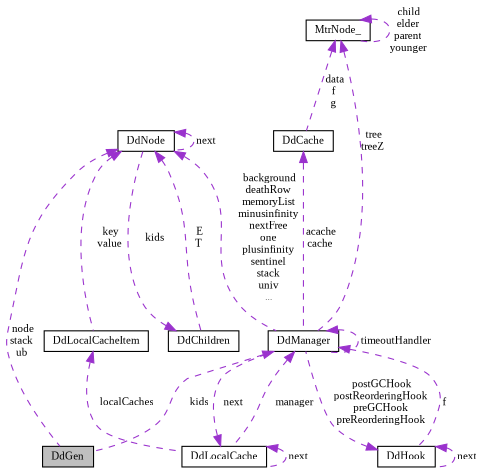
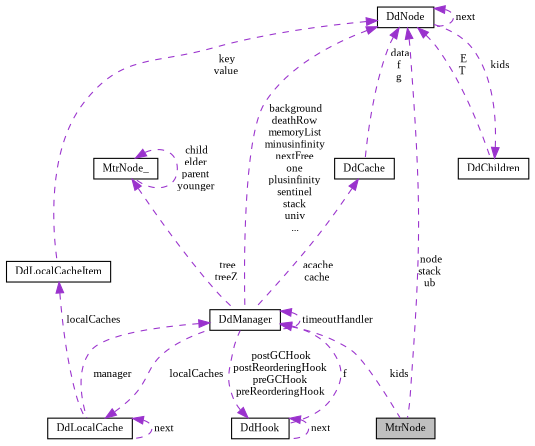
(319, 91) -> (375, 97)
(232, 402) -> (195, 374)
(68, 457) -> (406, 428)
